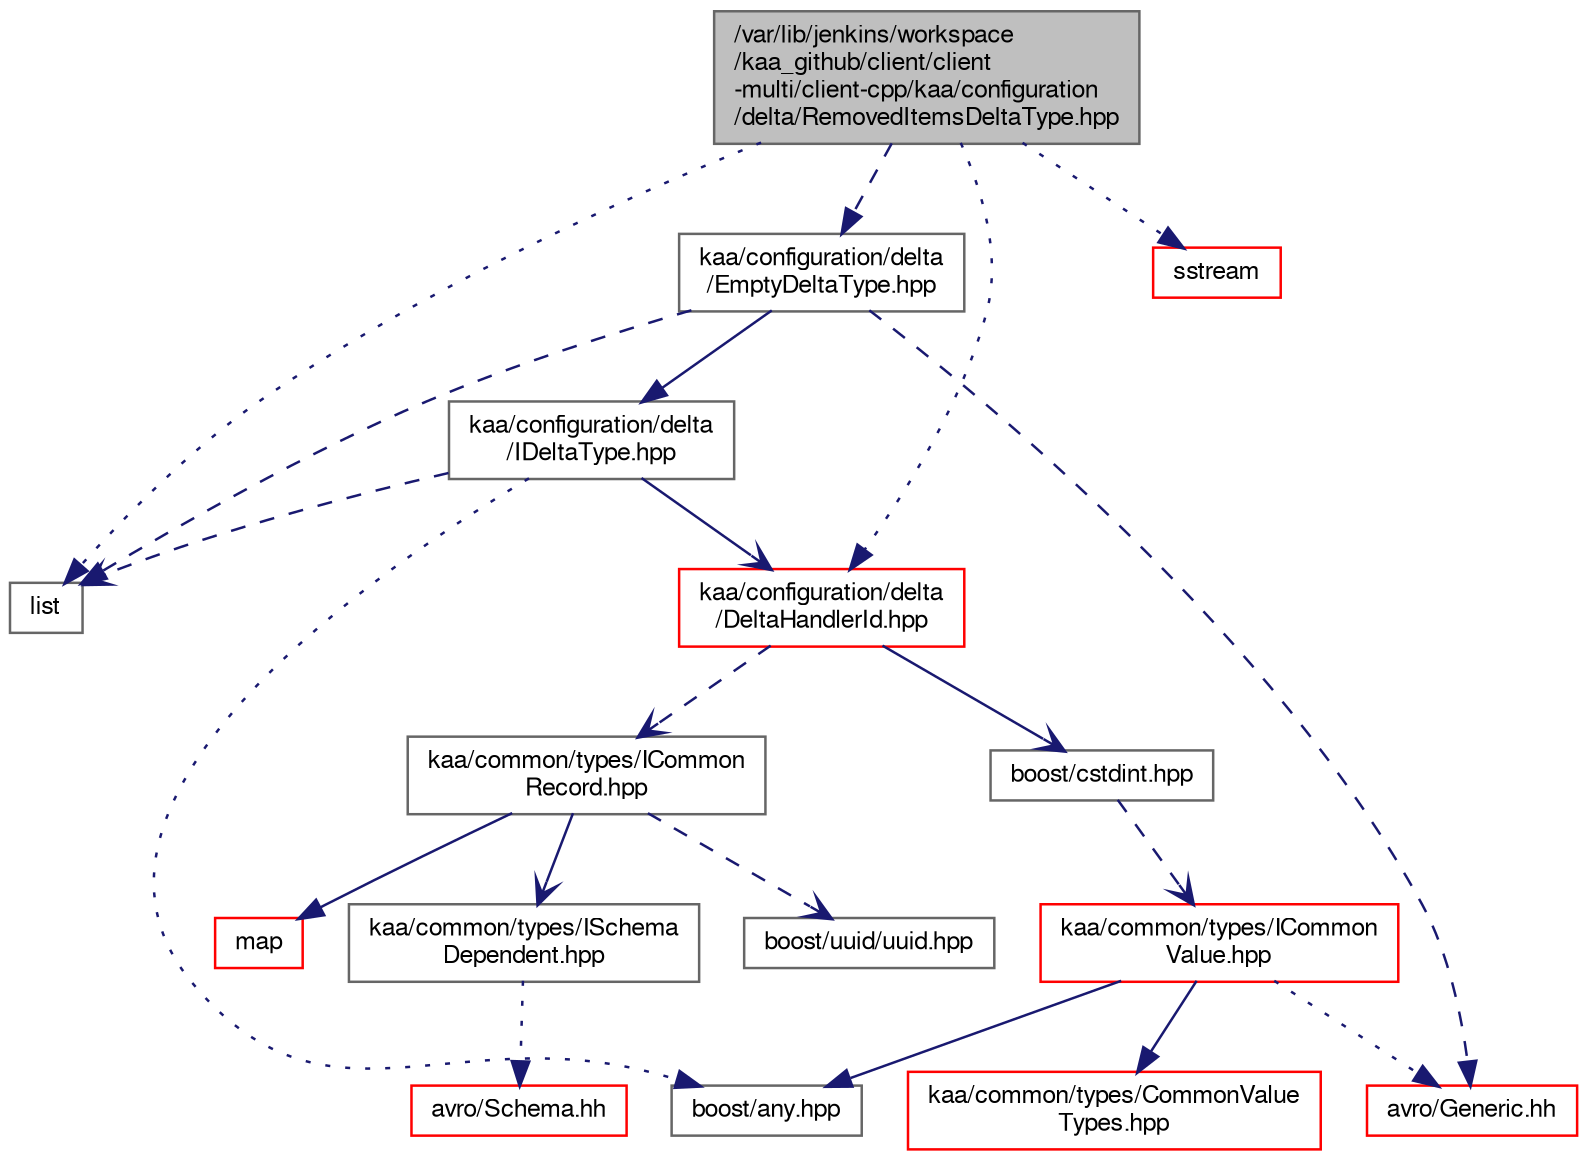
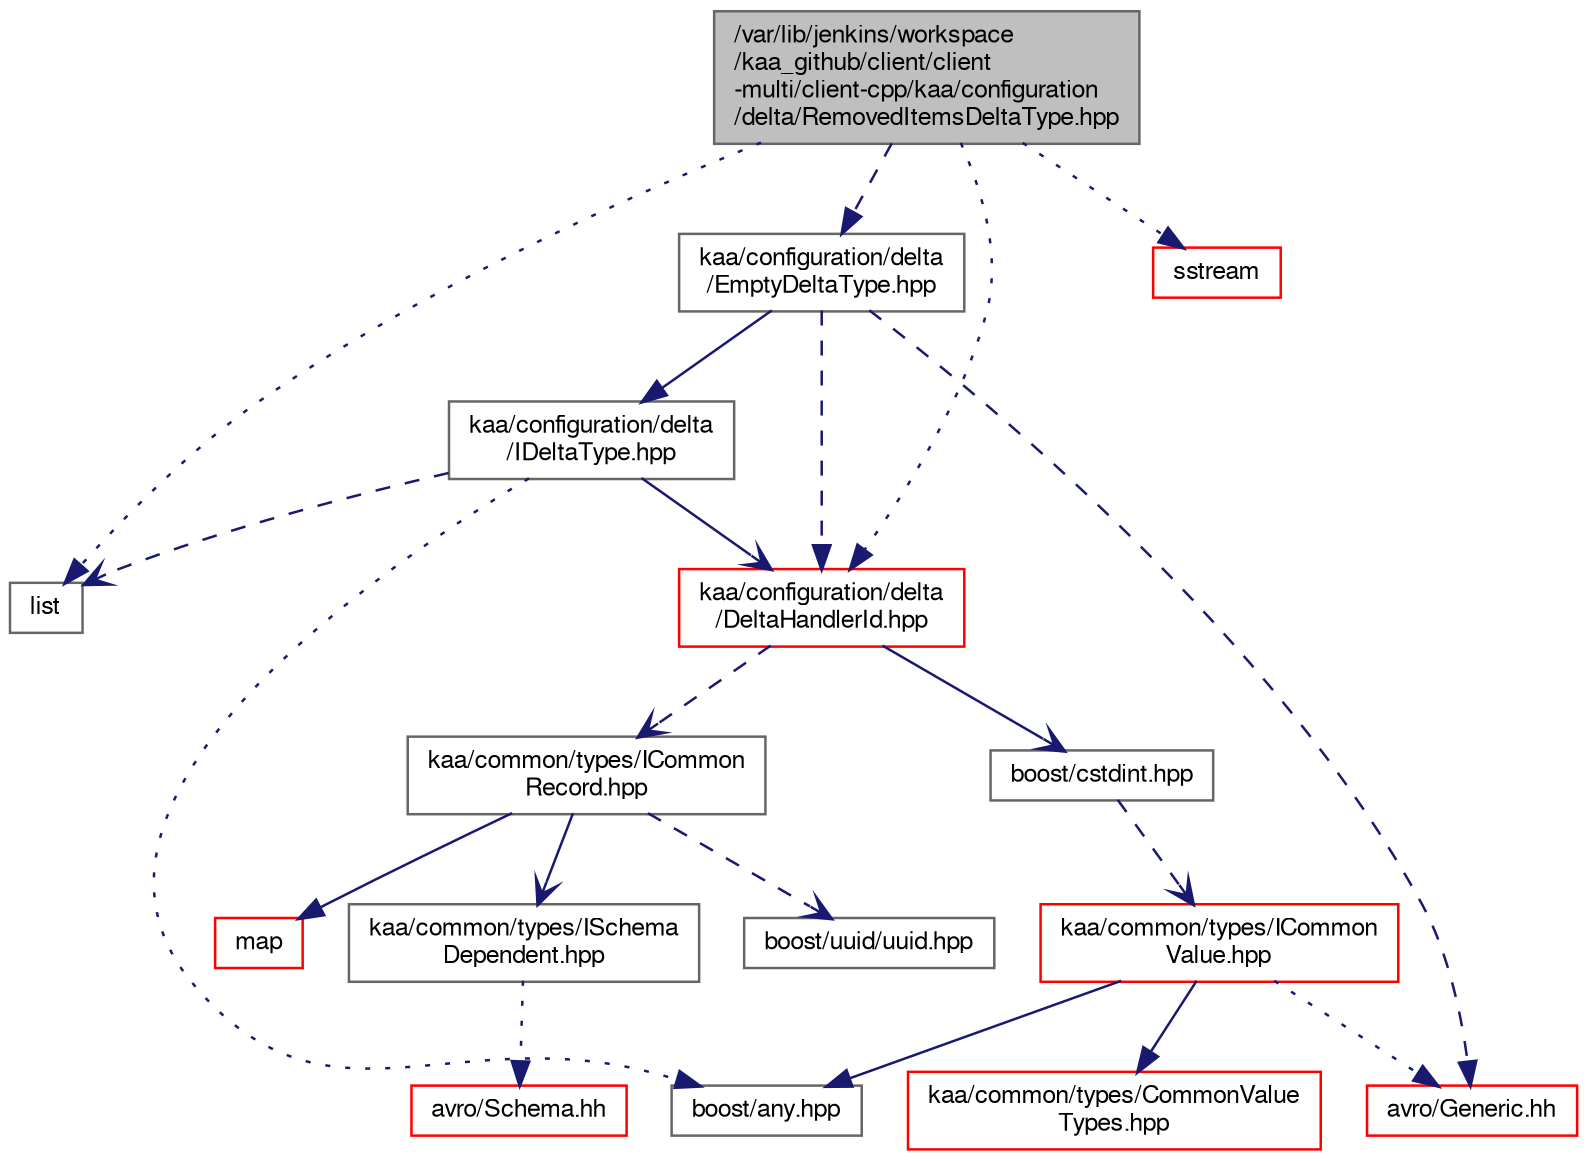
(387, 419) -> (822, 427)
